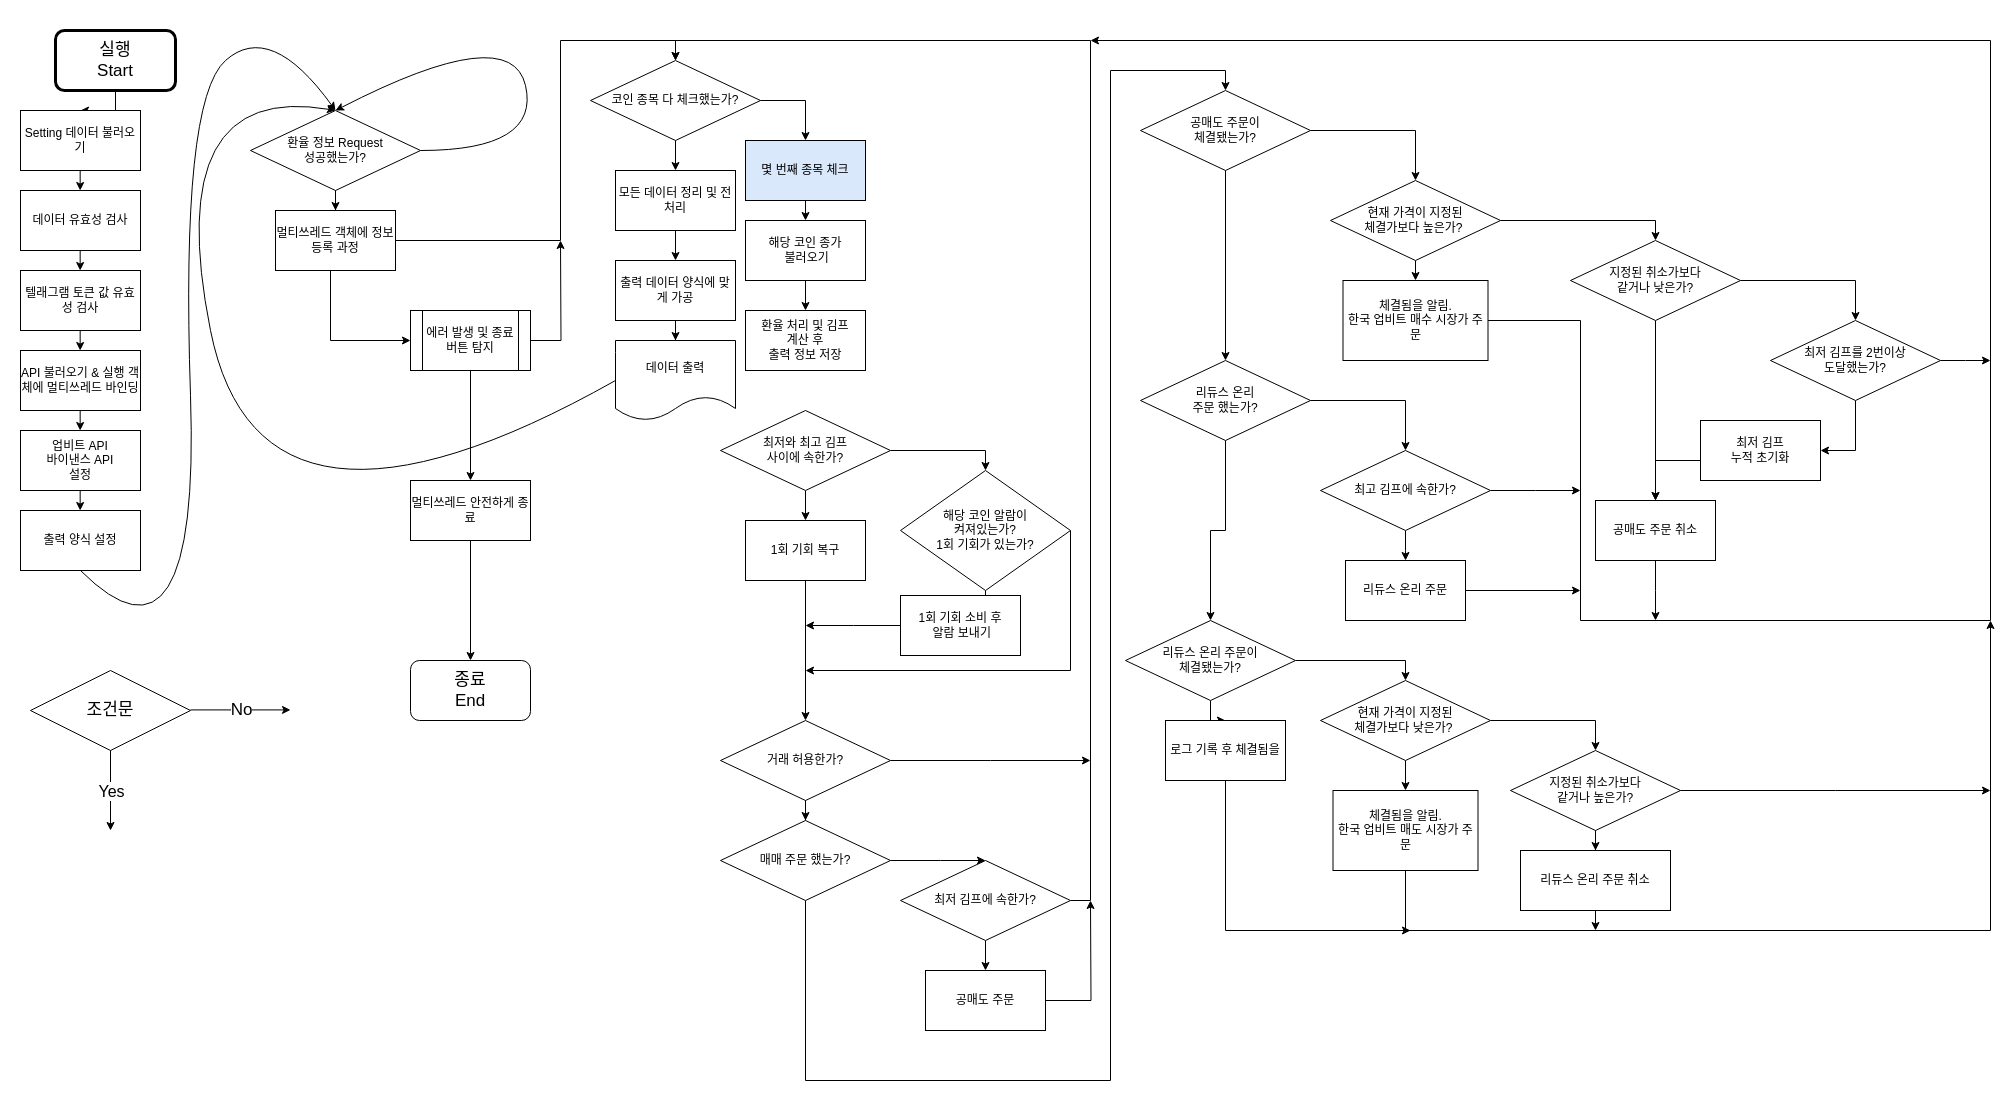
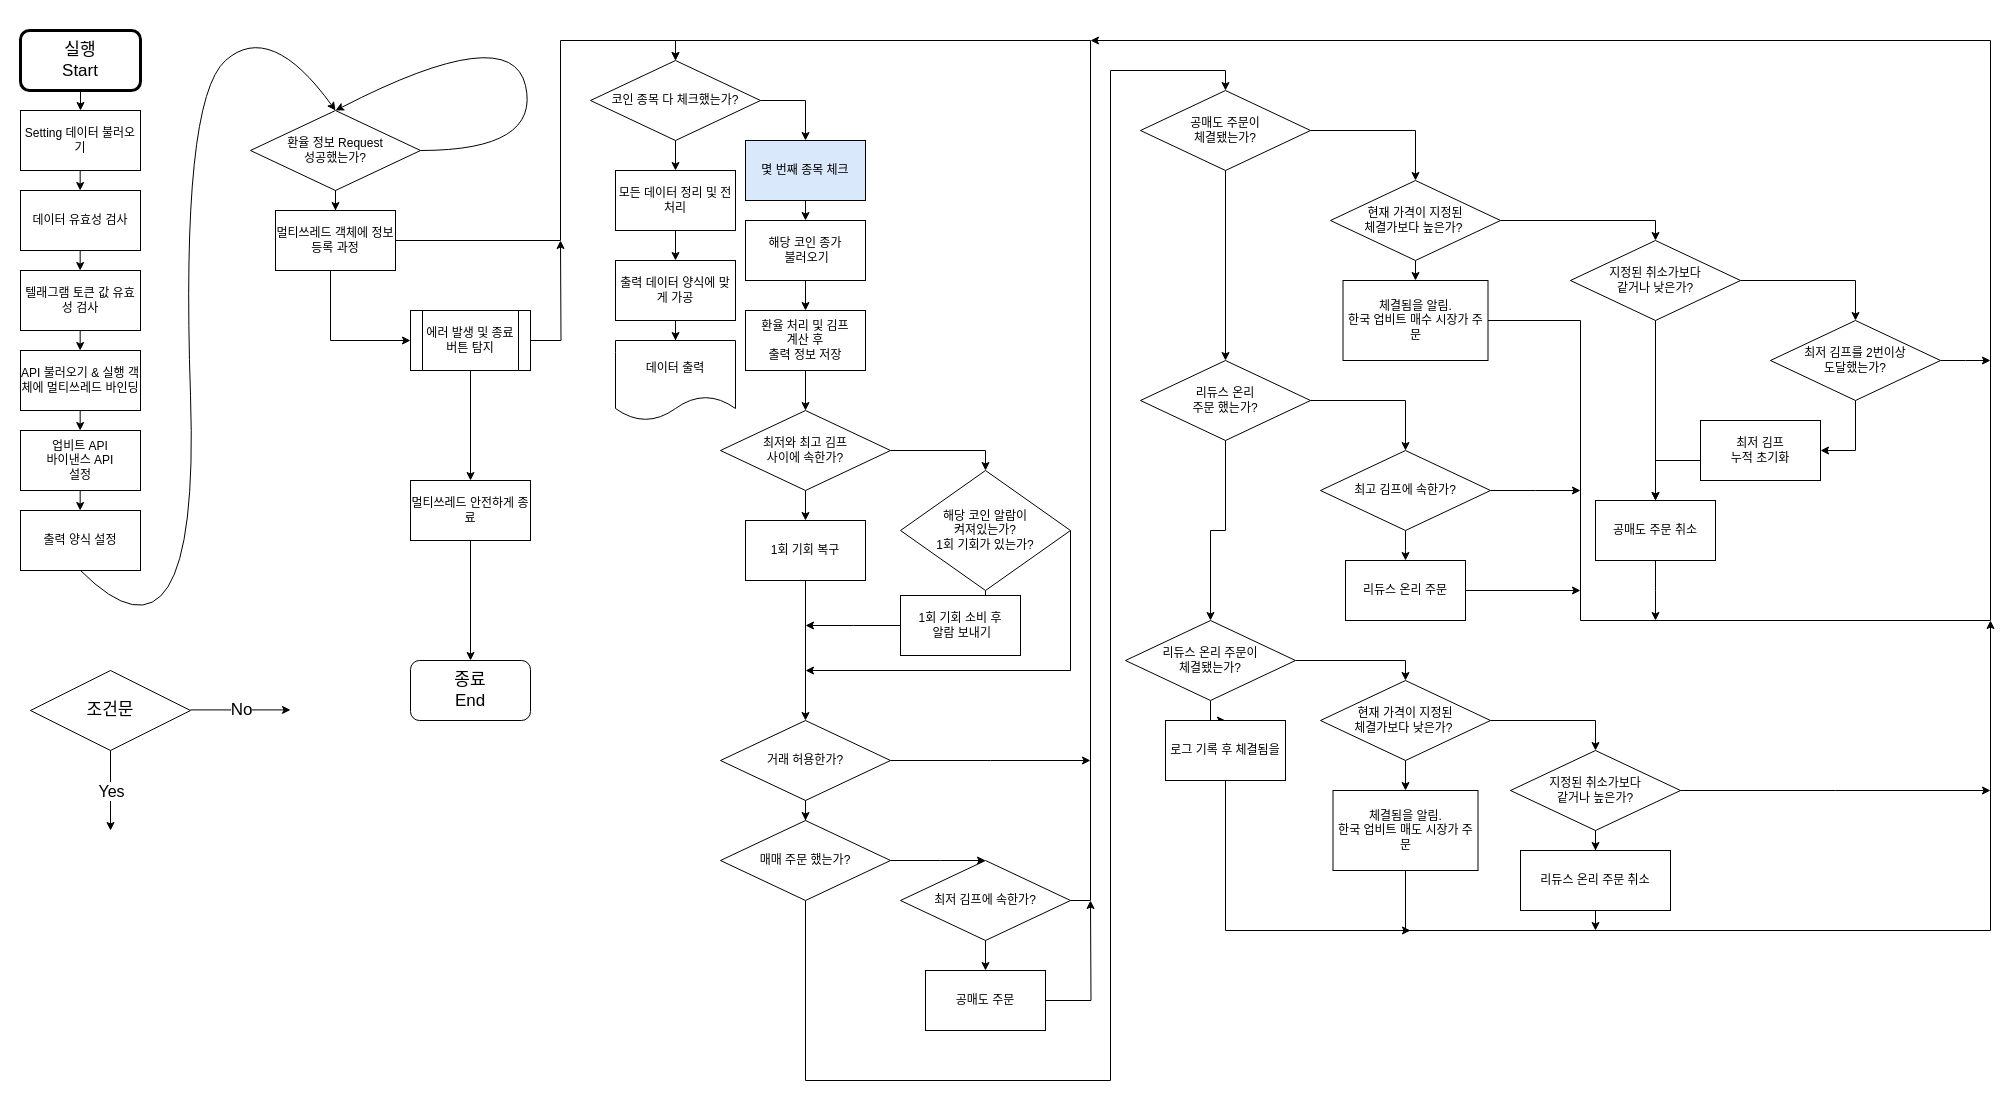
(116, 61) -> (81, 61)
none -> (806, 387)
(246, 416) -> none
